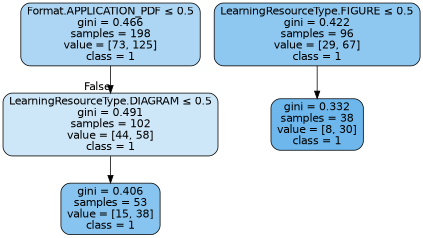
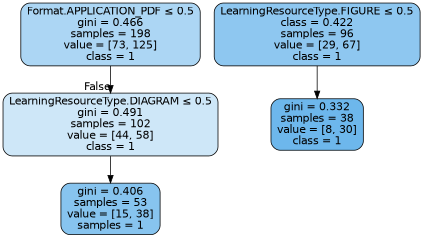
(317, 23) -> (317, 23)
(111, 226) -> (111, 226)
